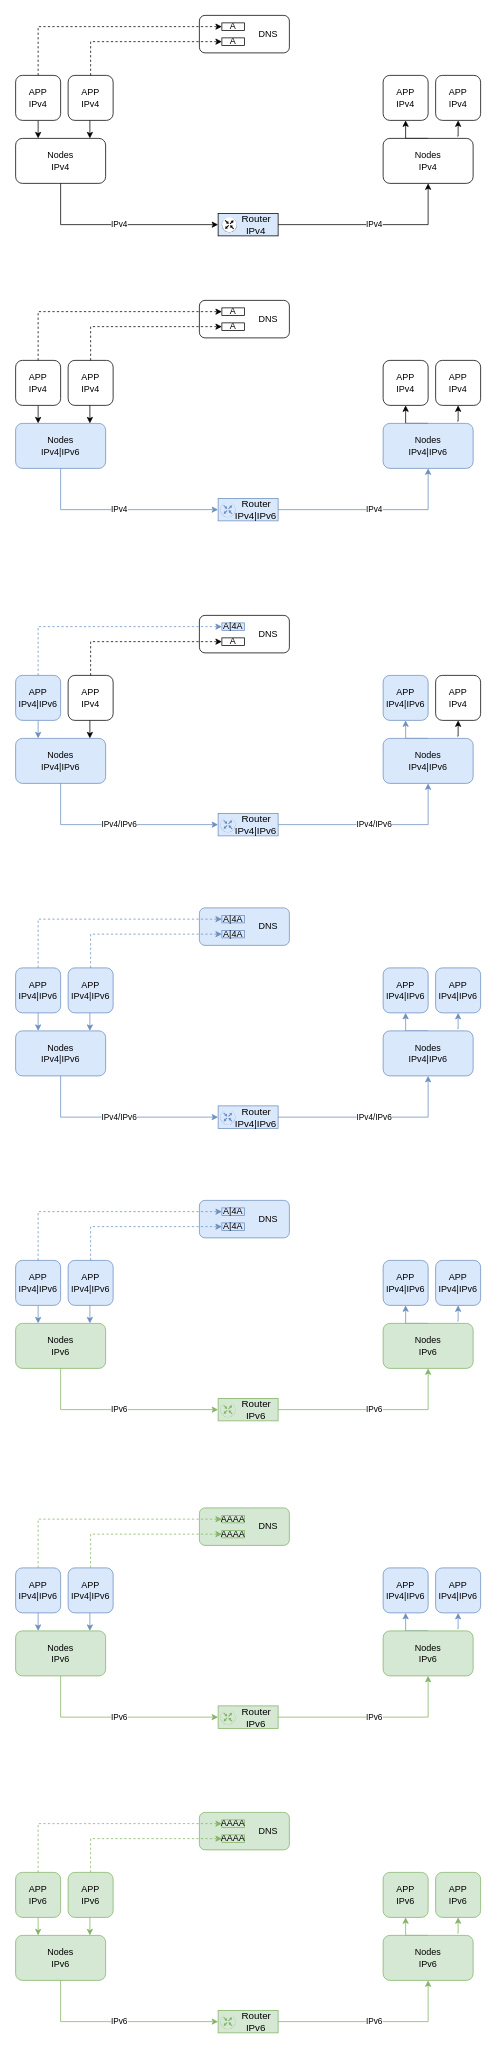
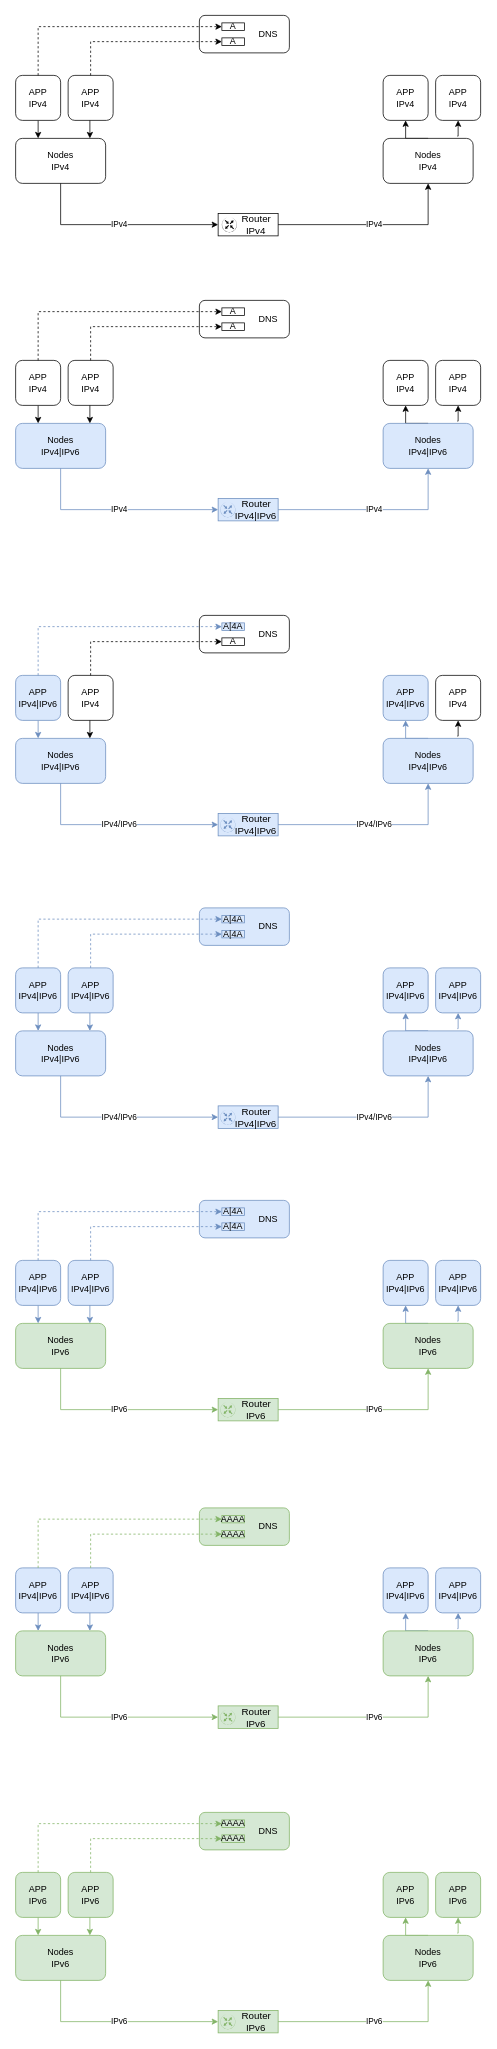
(248, 225) -> (248, 225)
